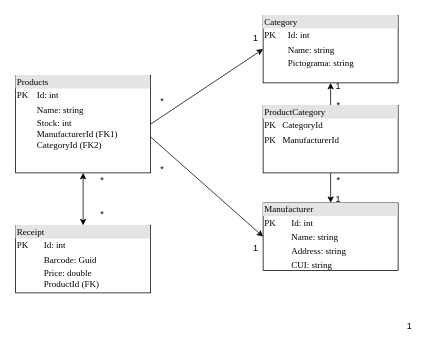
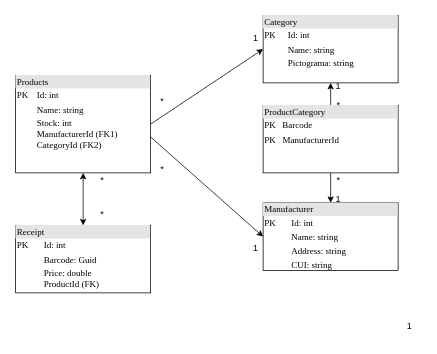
(310, 122) -> (310, 122)
